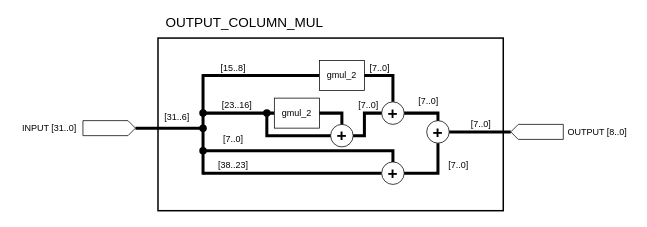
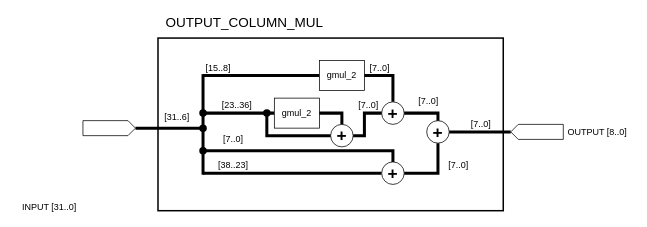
(233, 68) -> (218, 68)
(237, 105) -> (237, 105)
(49, 128) -> (49, 207)
